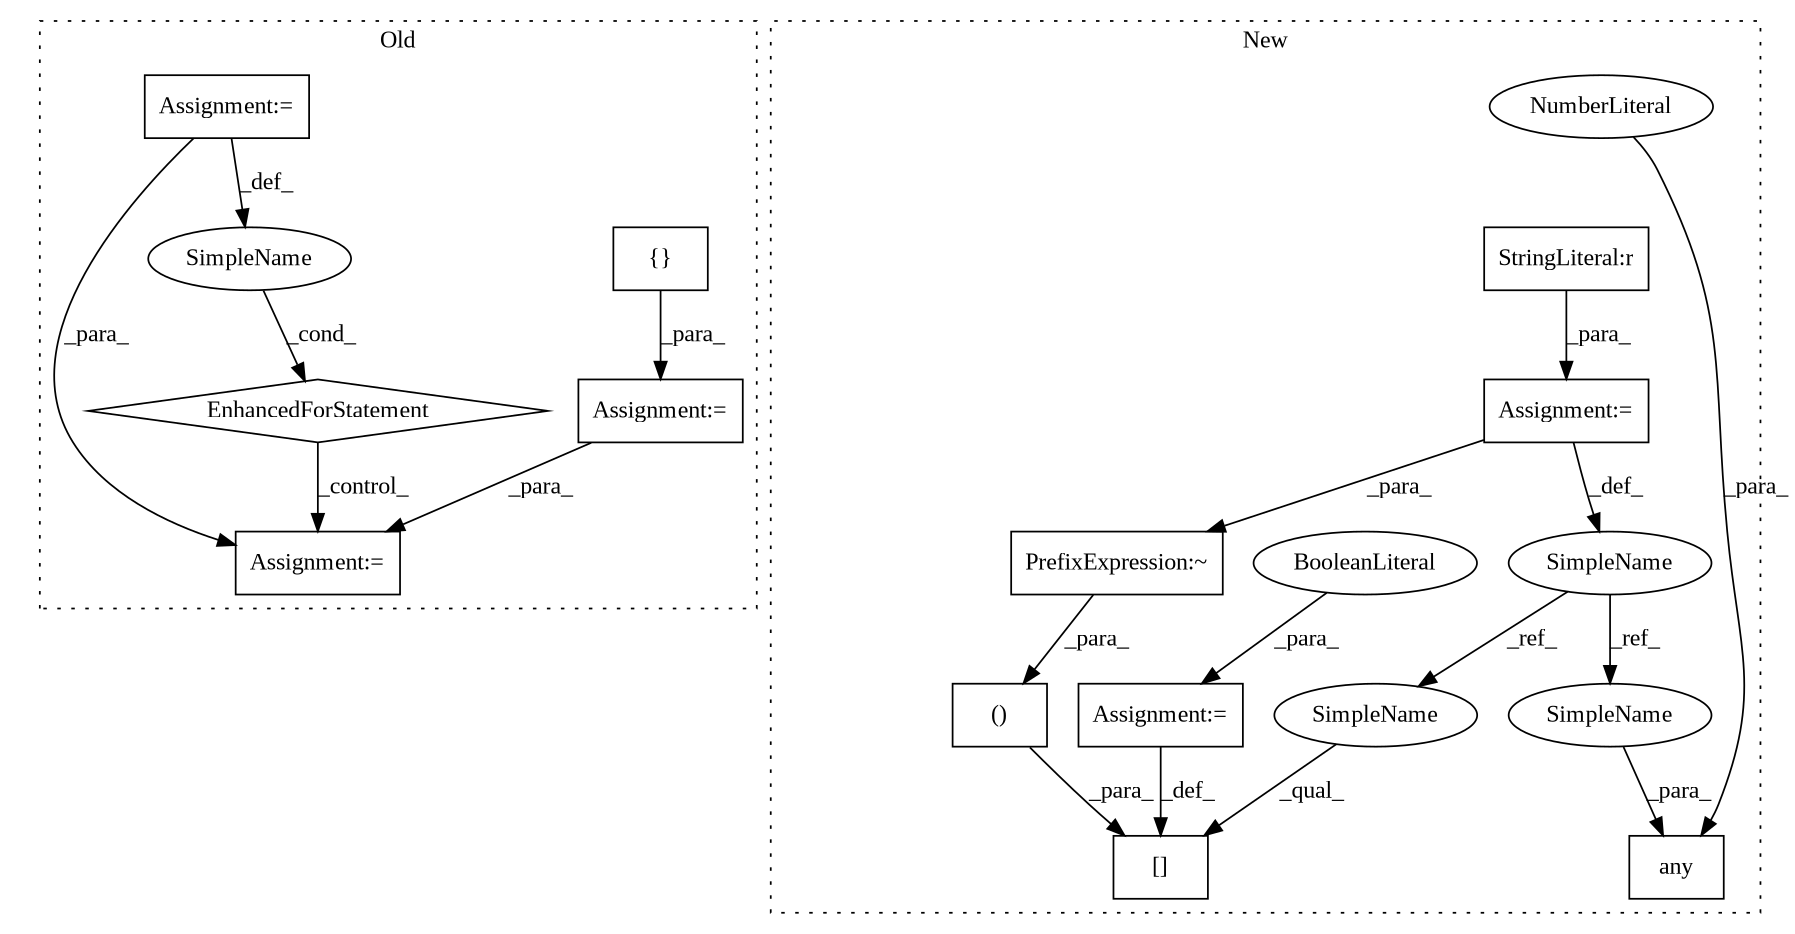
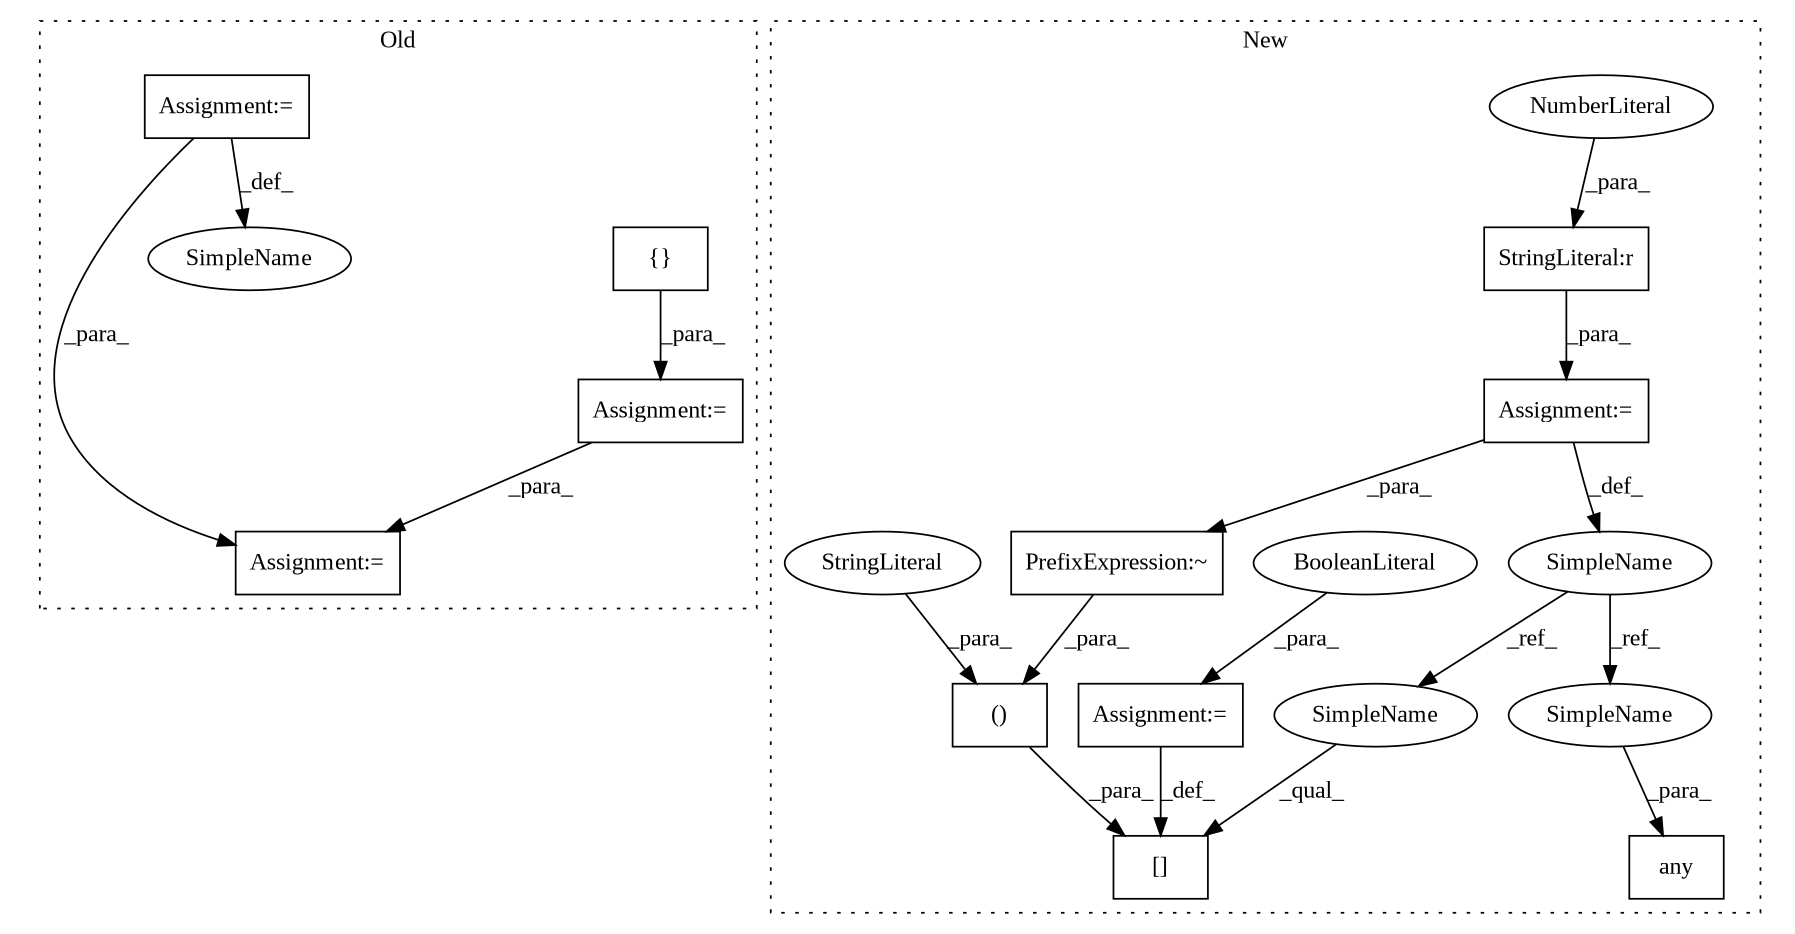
(318, 411) -> none
(1723, 473) -> (1586, 174)
none -> (883, 563)
